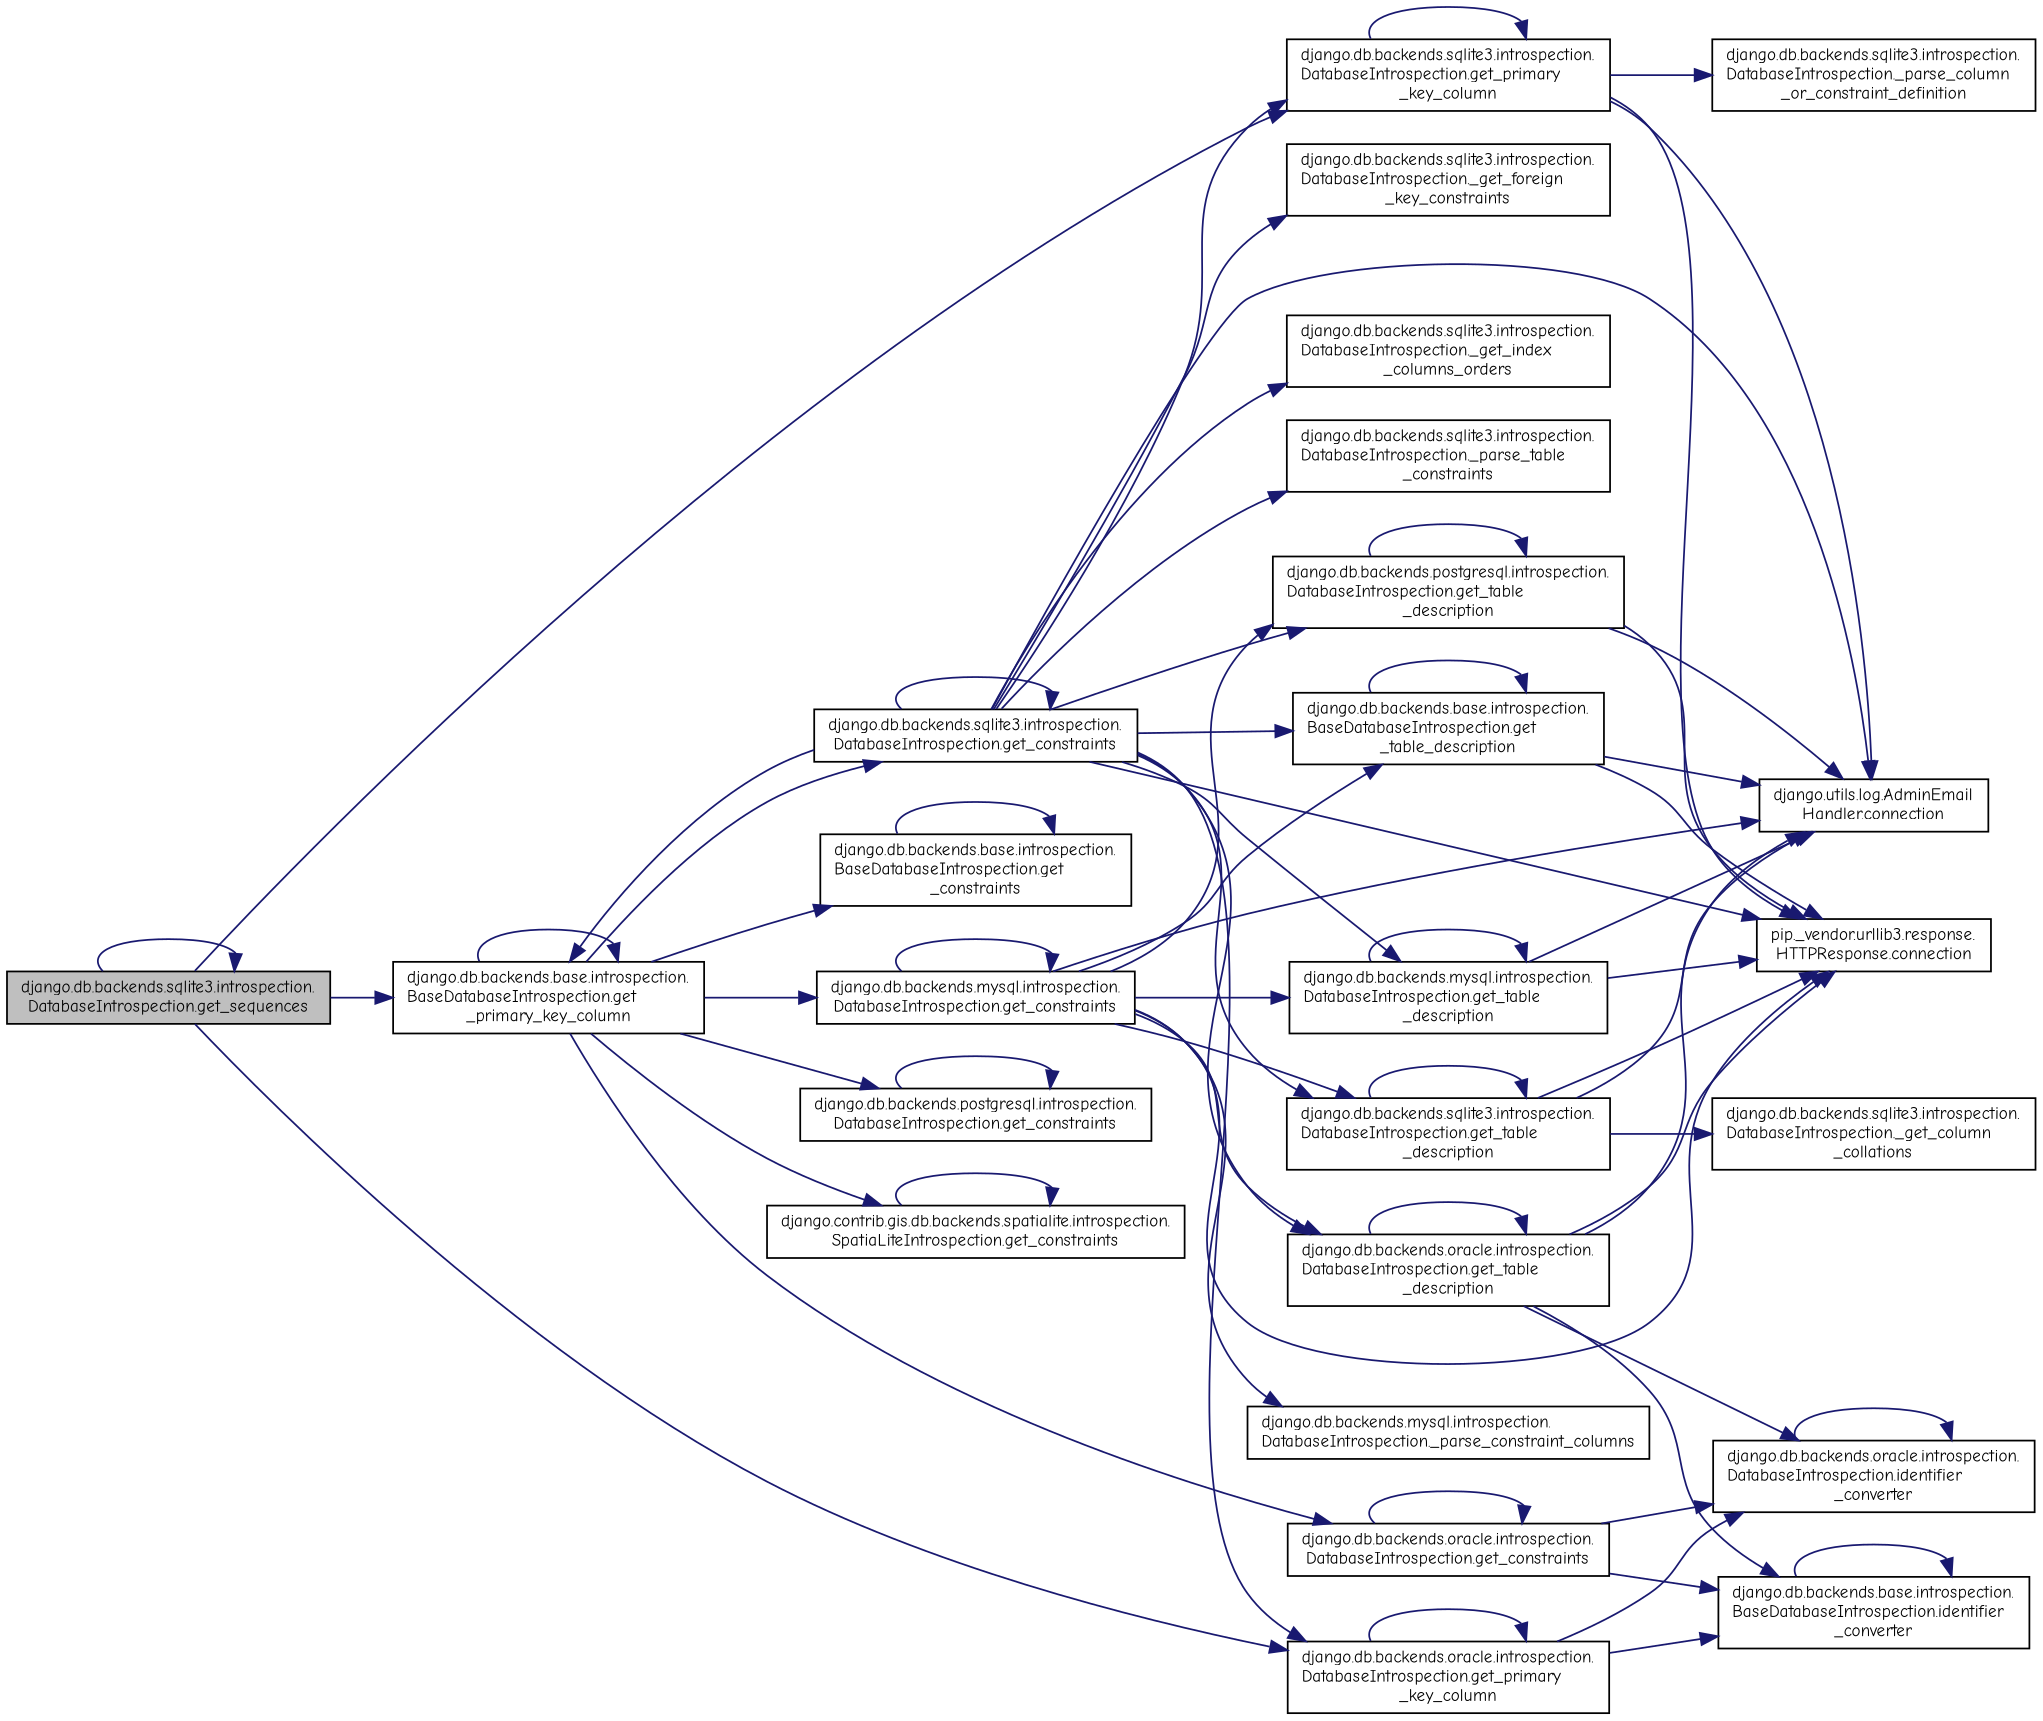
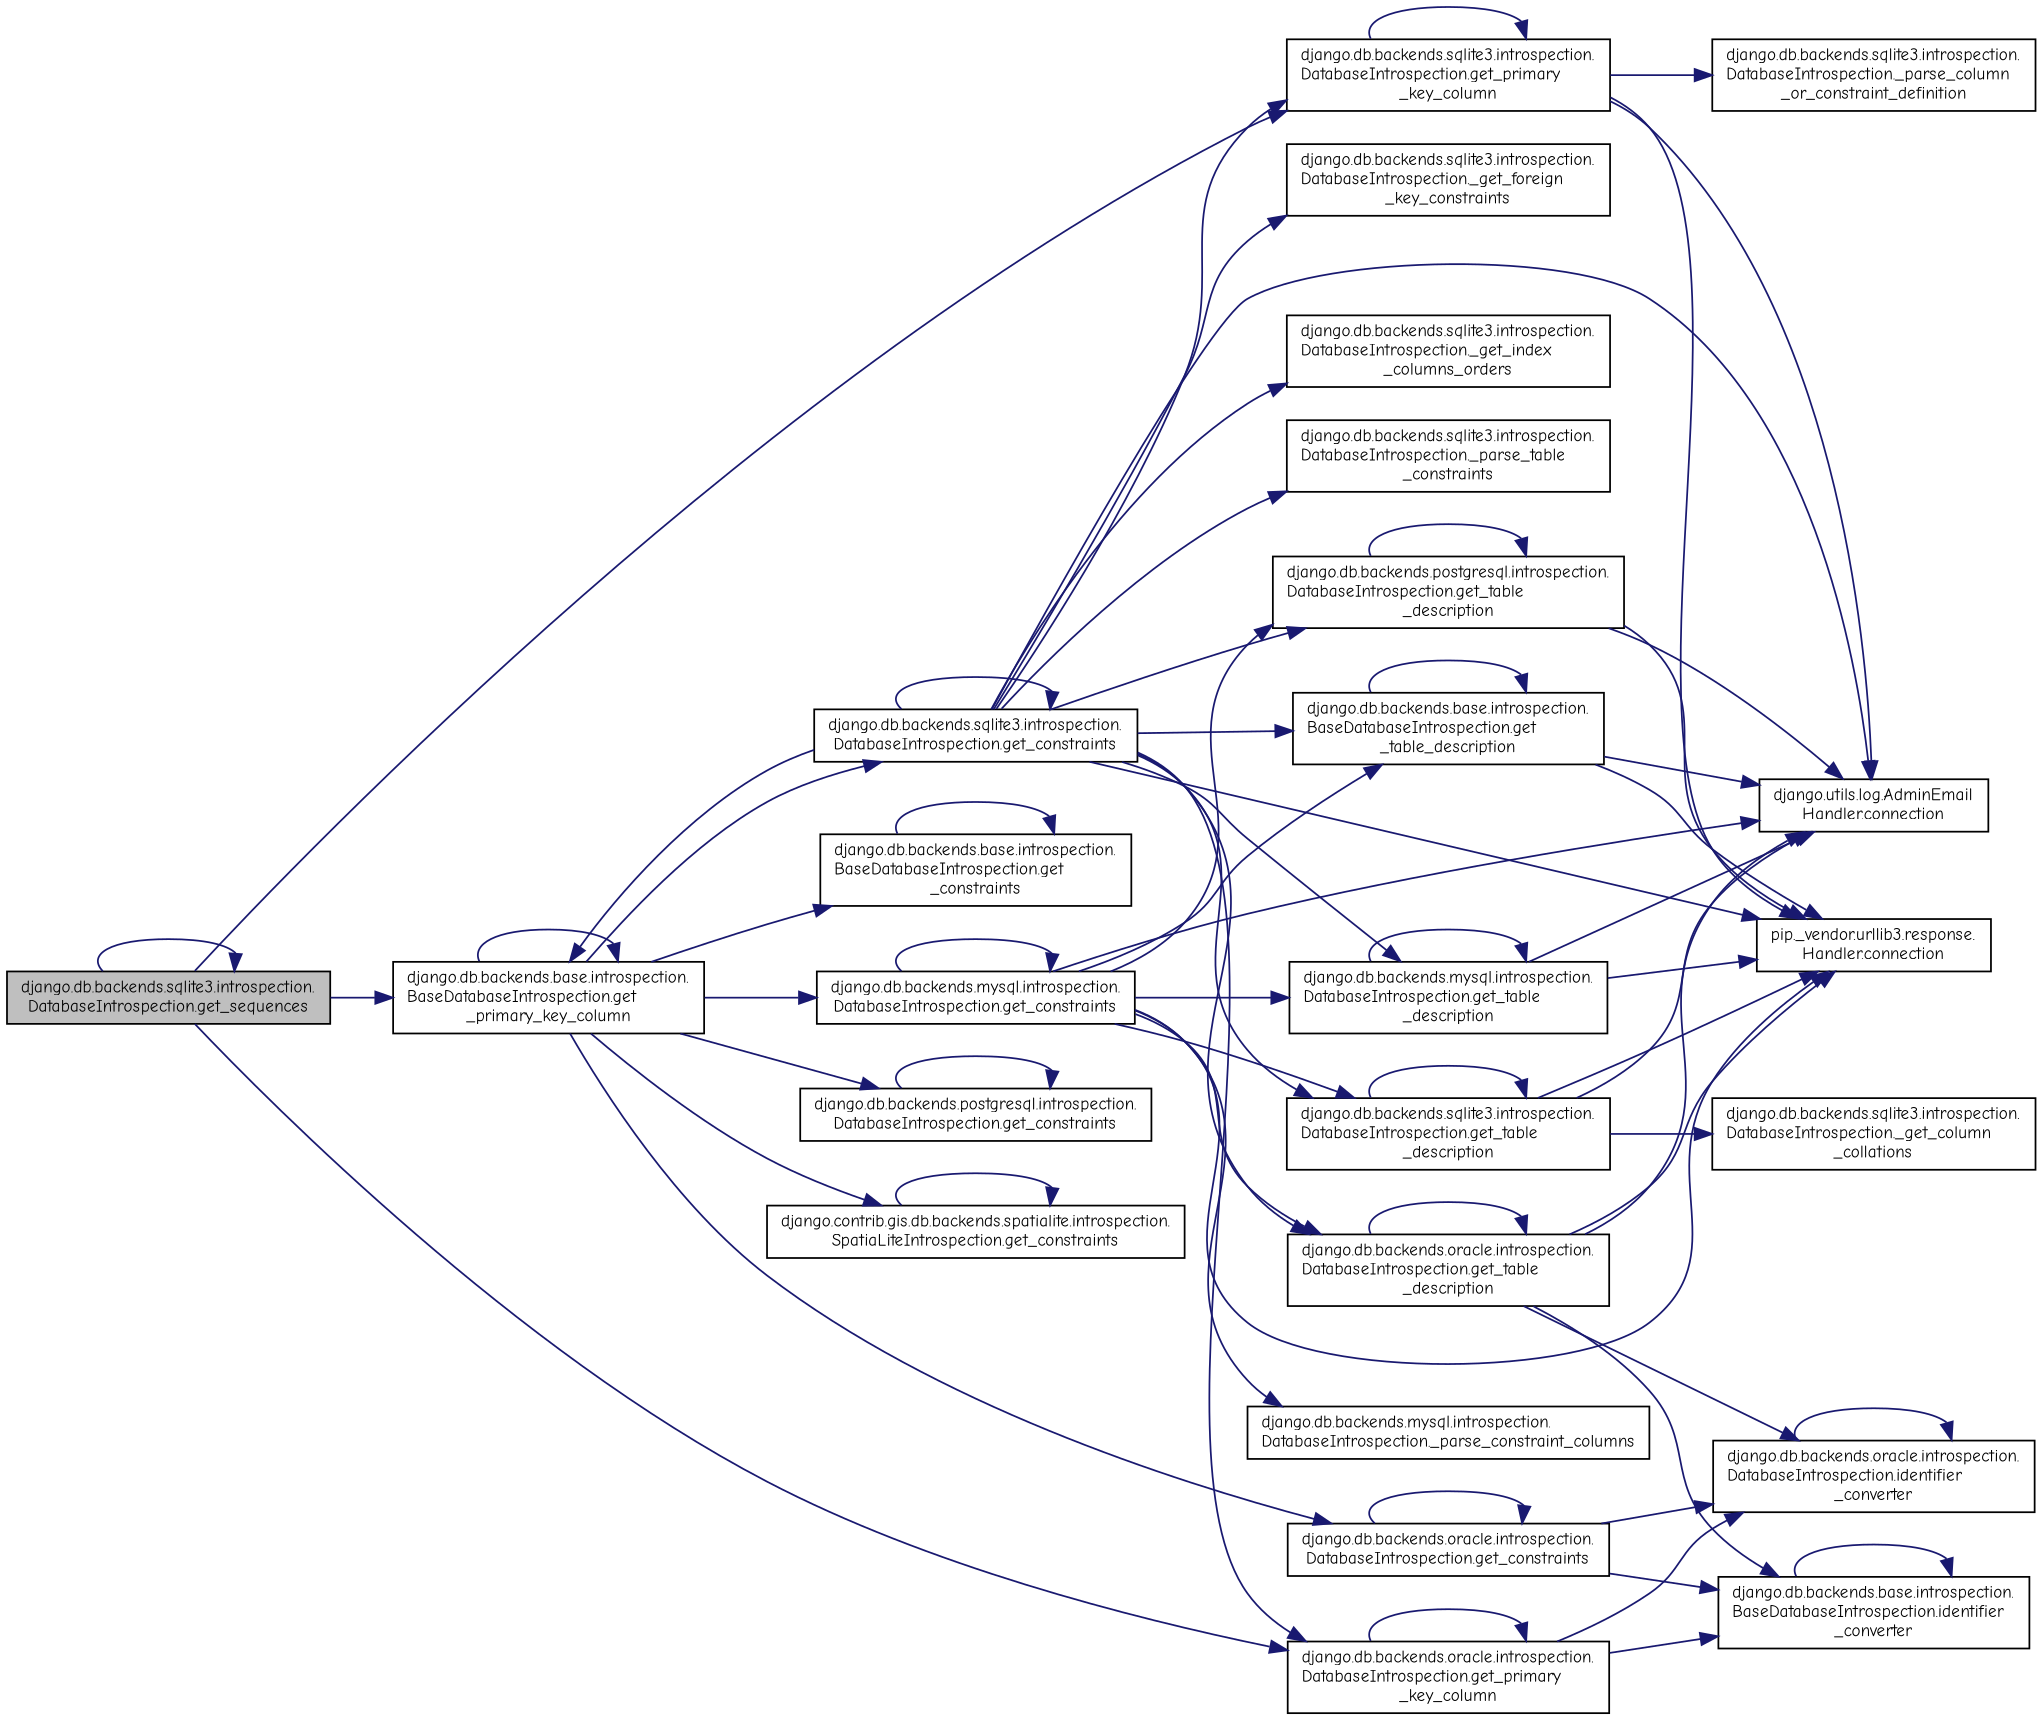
(1874, 945) -> (1874, 945)
